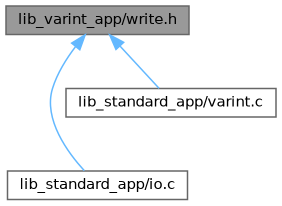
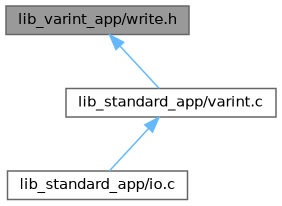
(51, 110) -> (129, 150)
